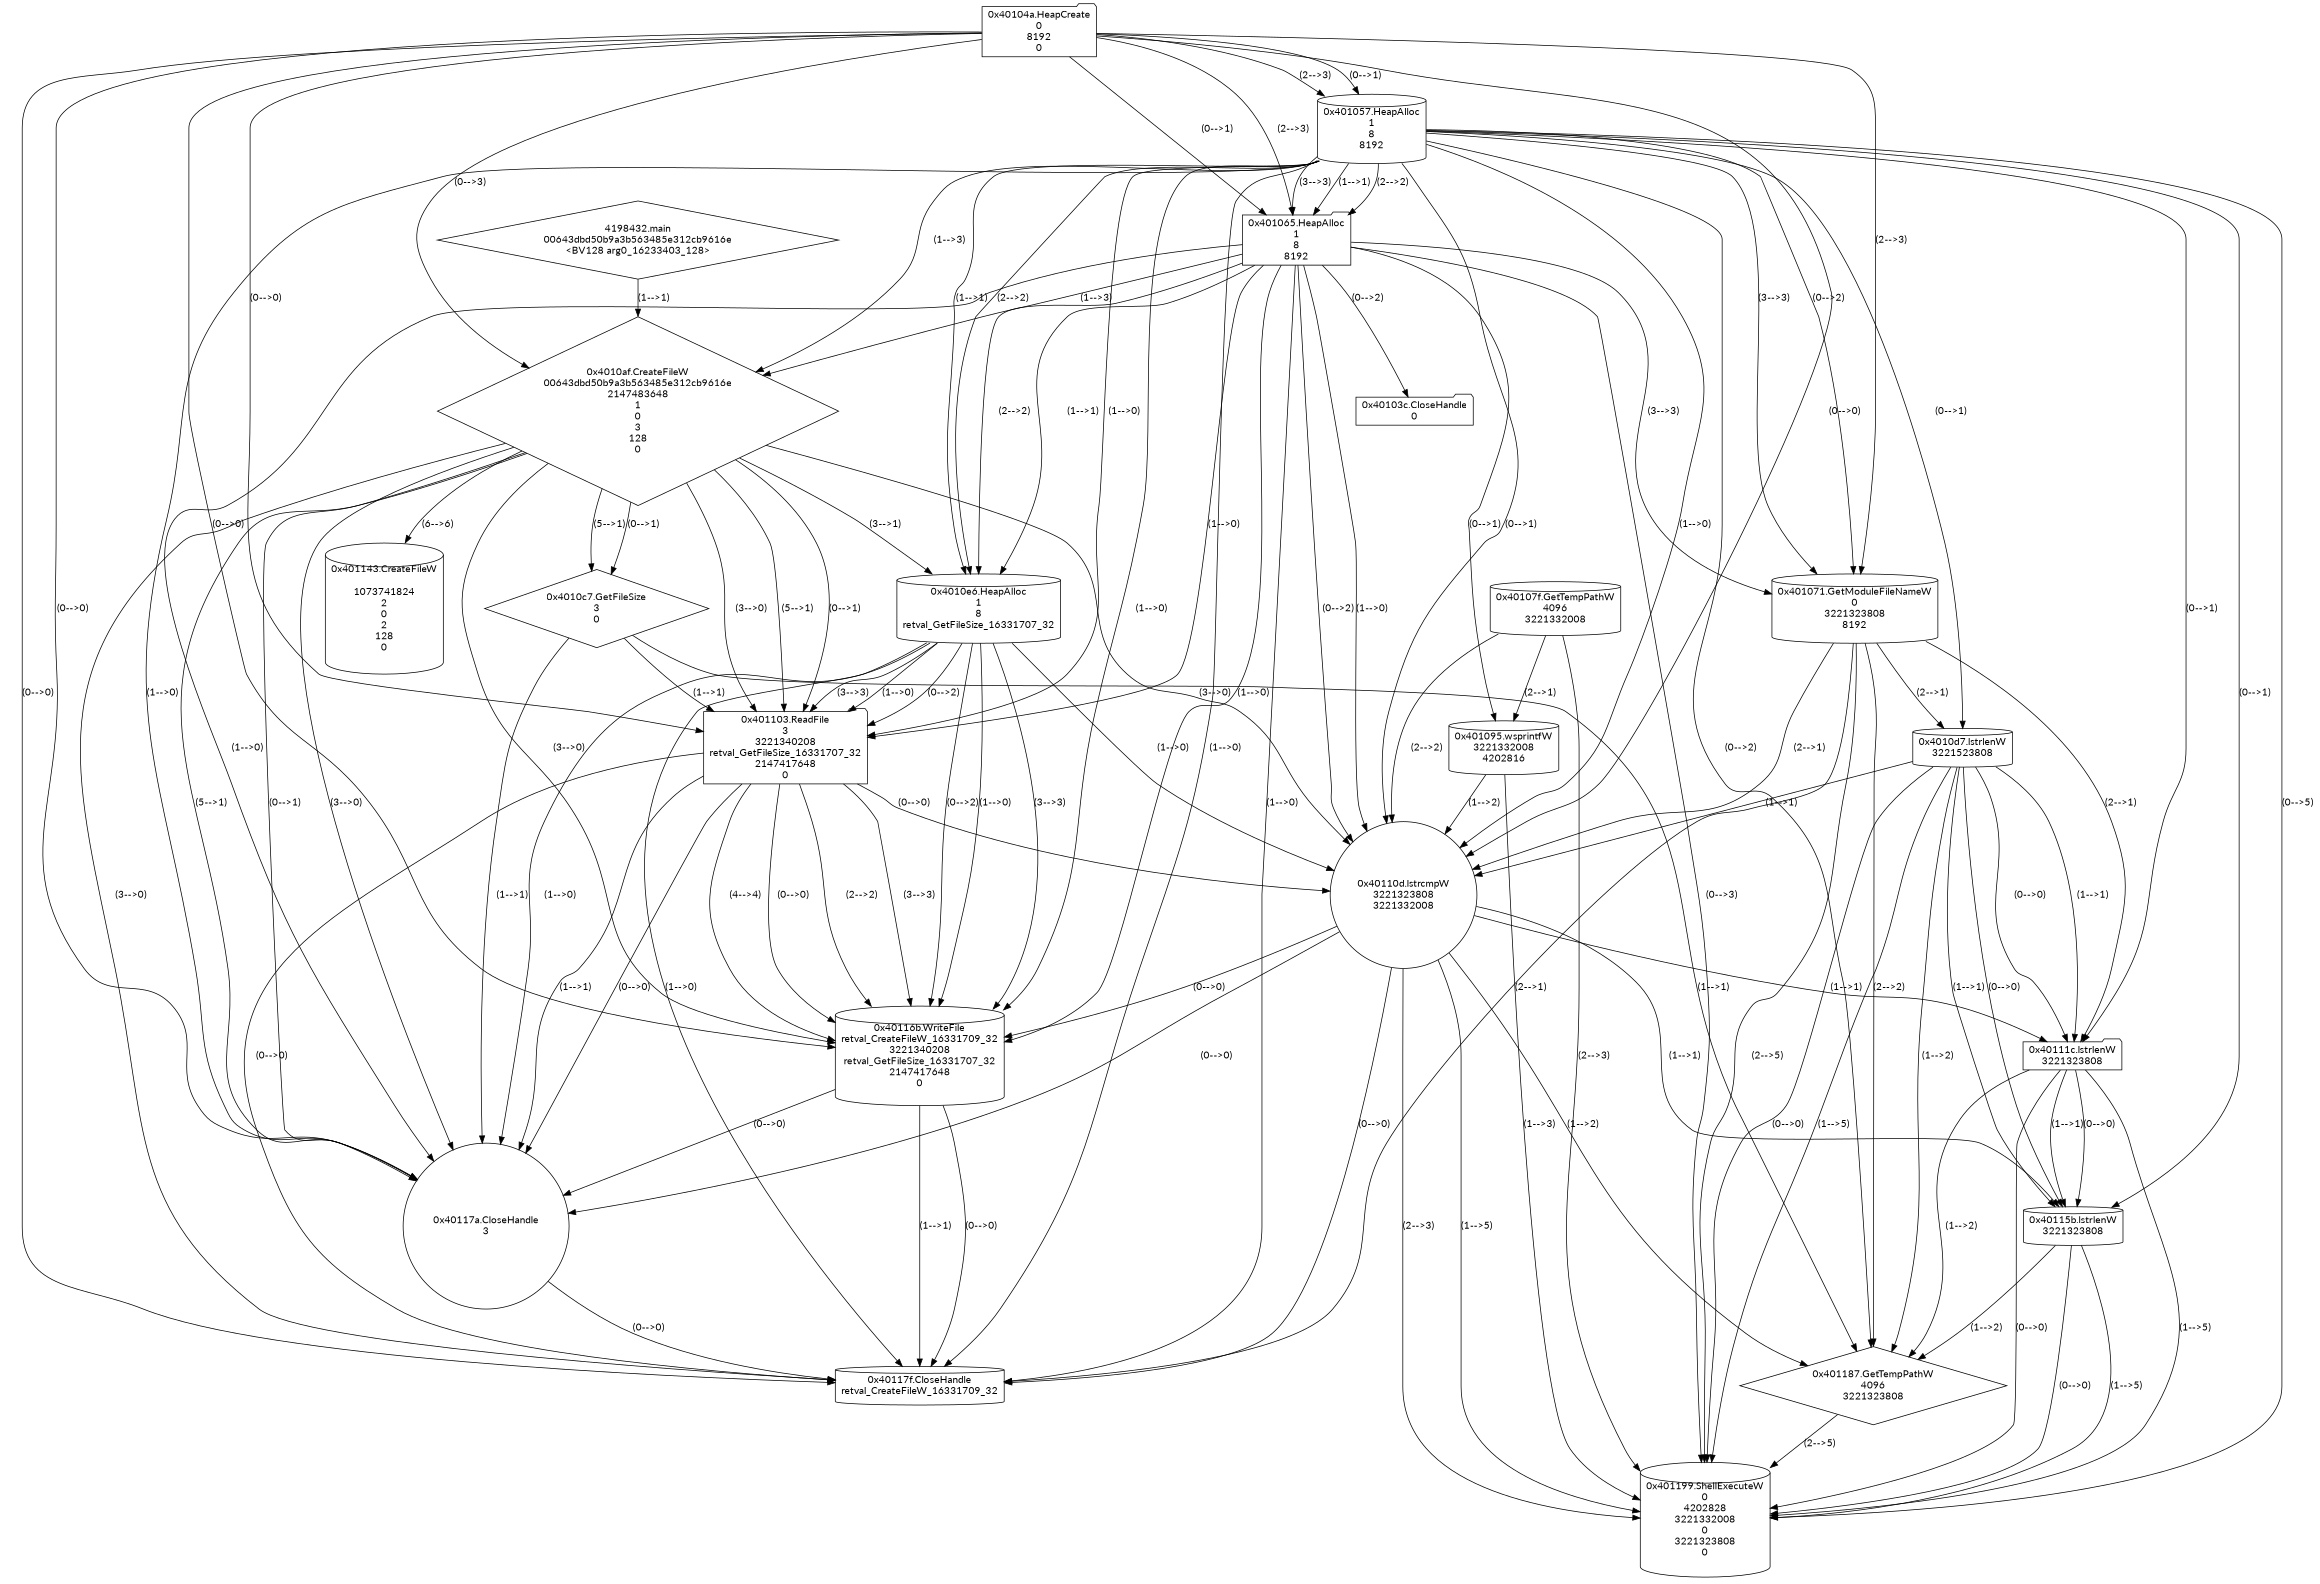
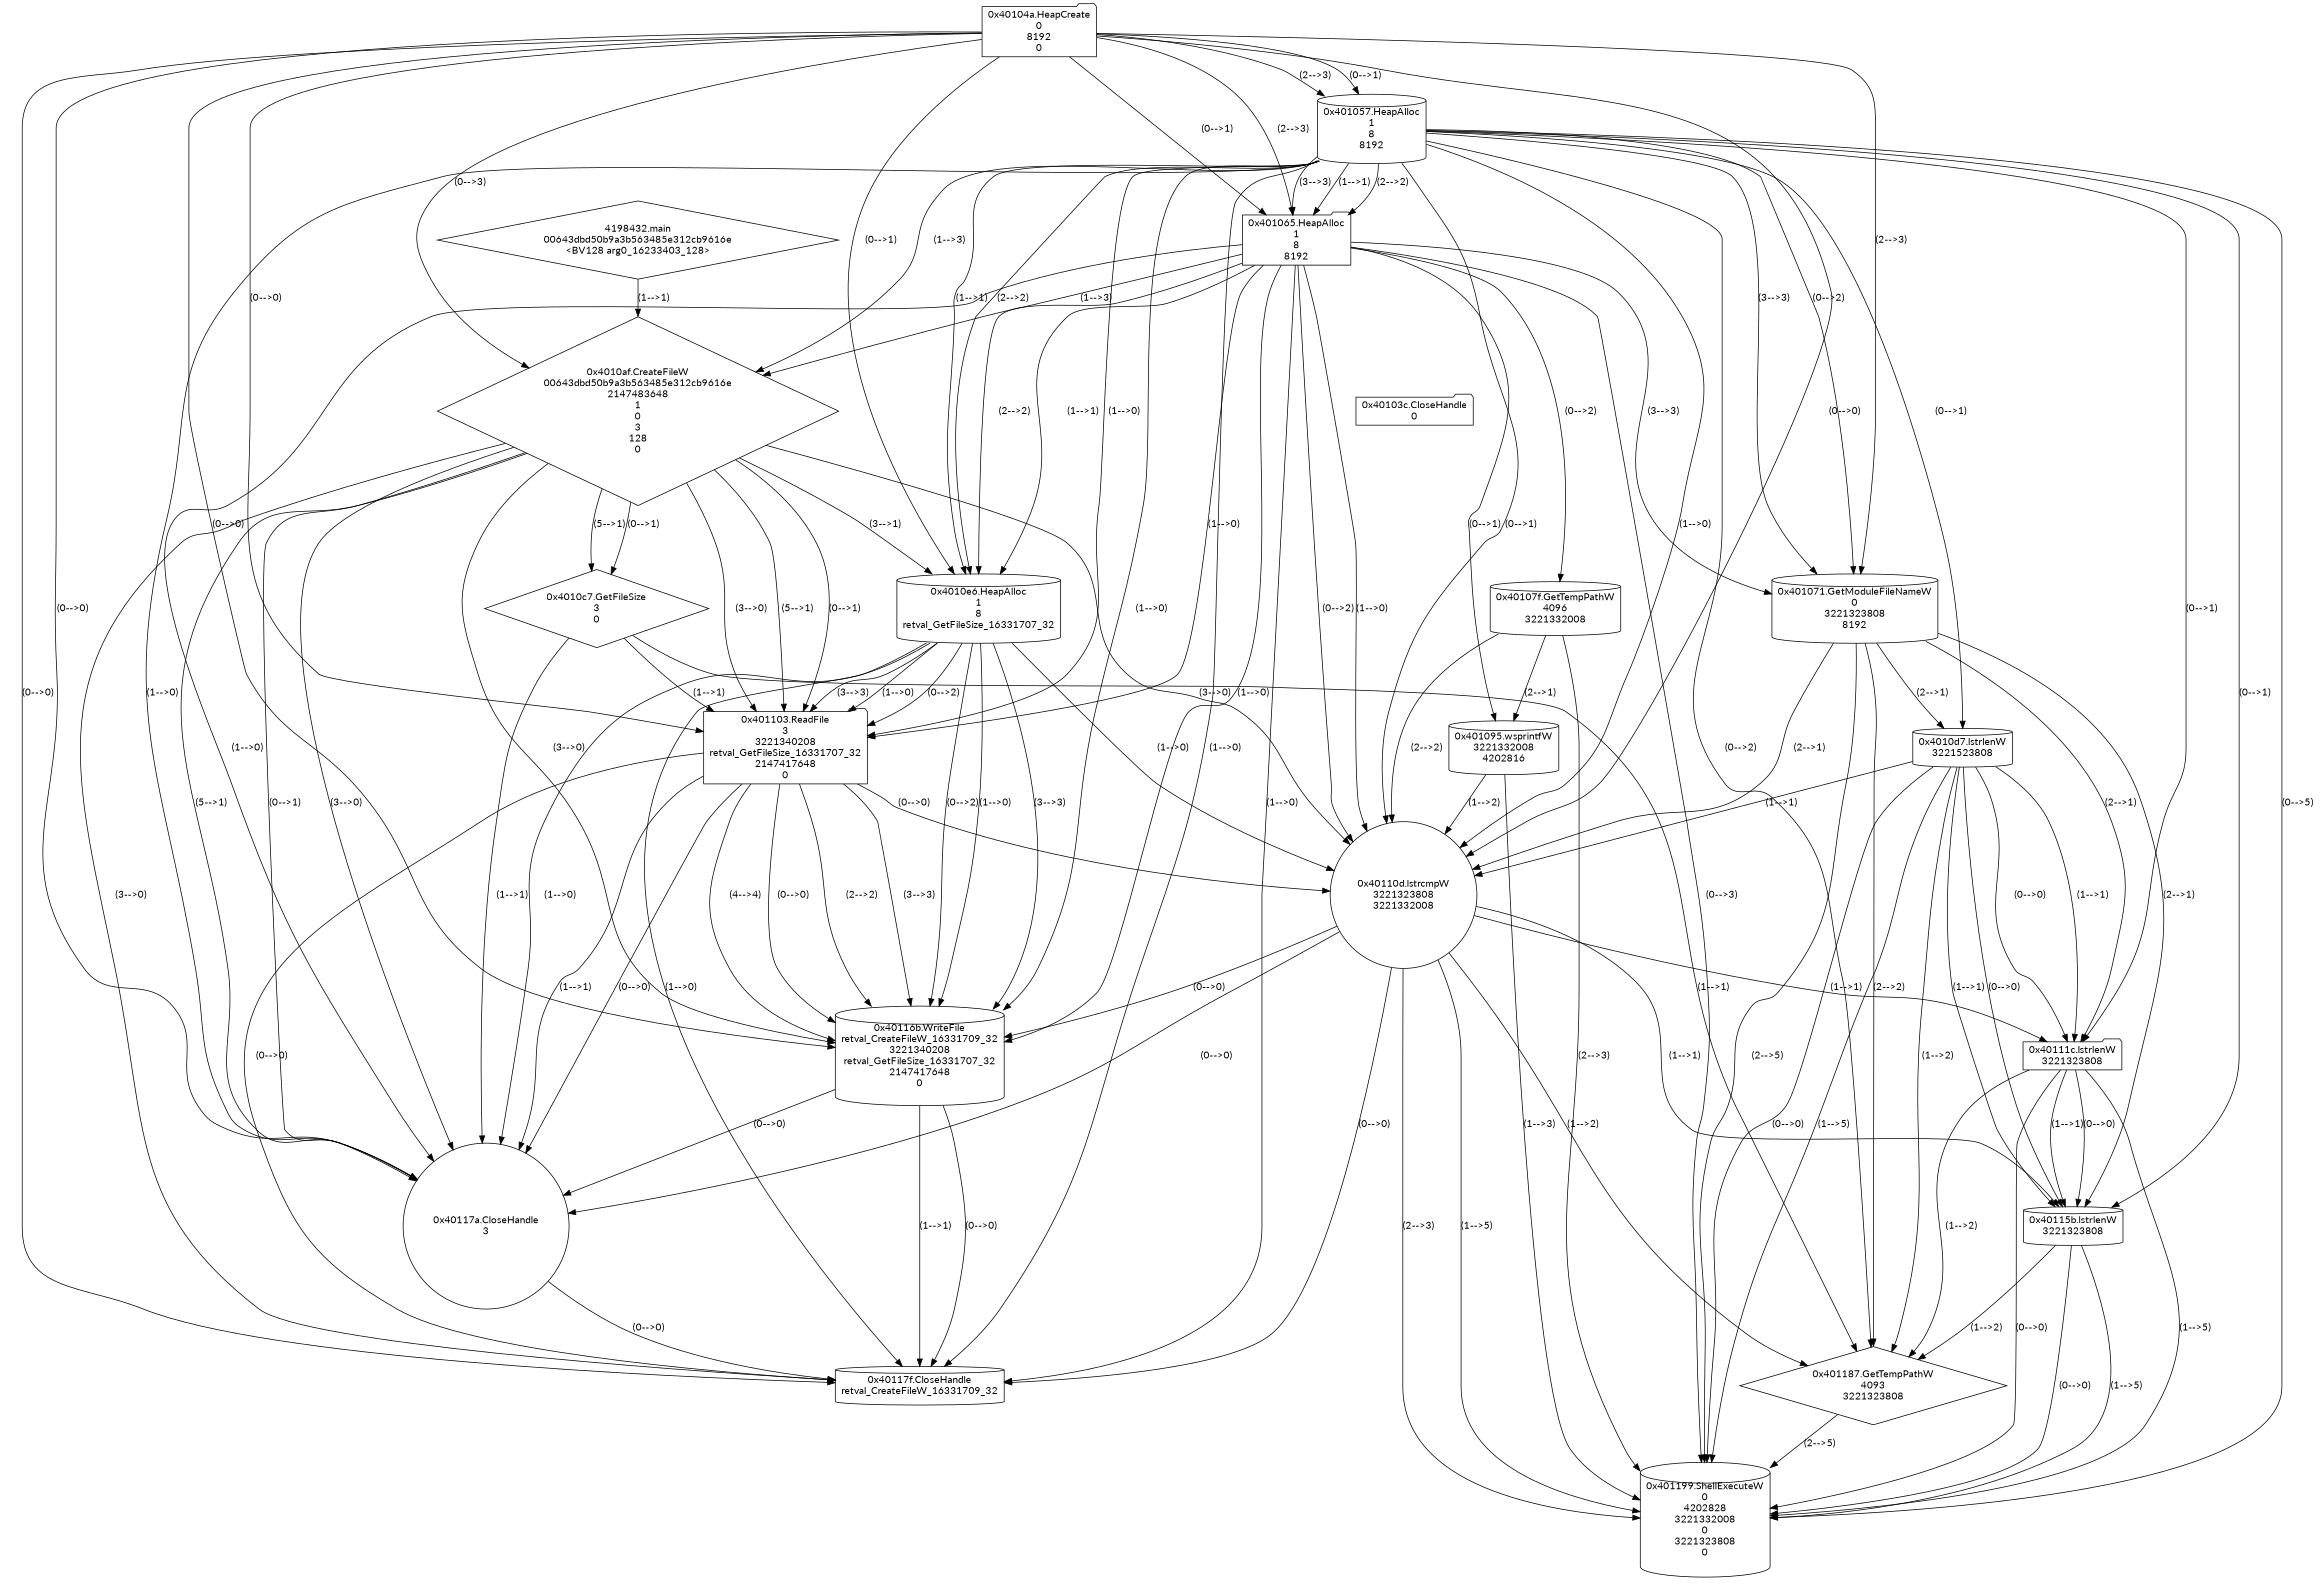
none -> (849, 295)
(1368, 325) -> (1539, 350)
(384, 609) -> none
(1452, 1056) -> (2159, 870)
(1873, 1386) -> (1873, 1386)
